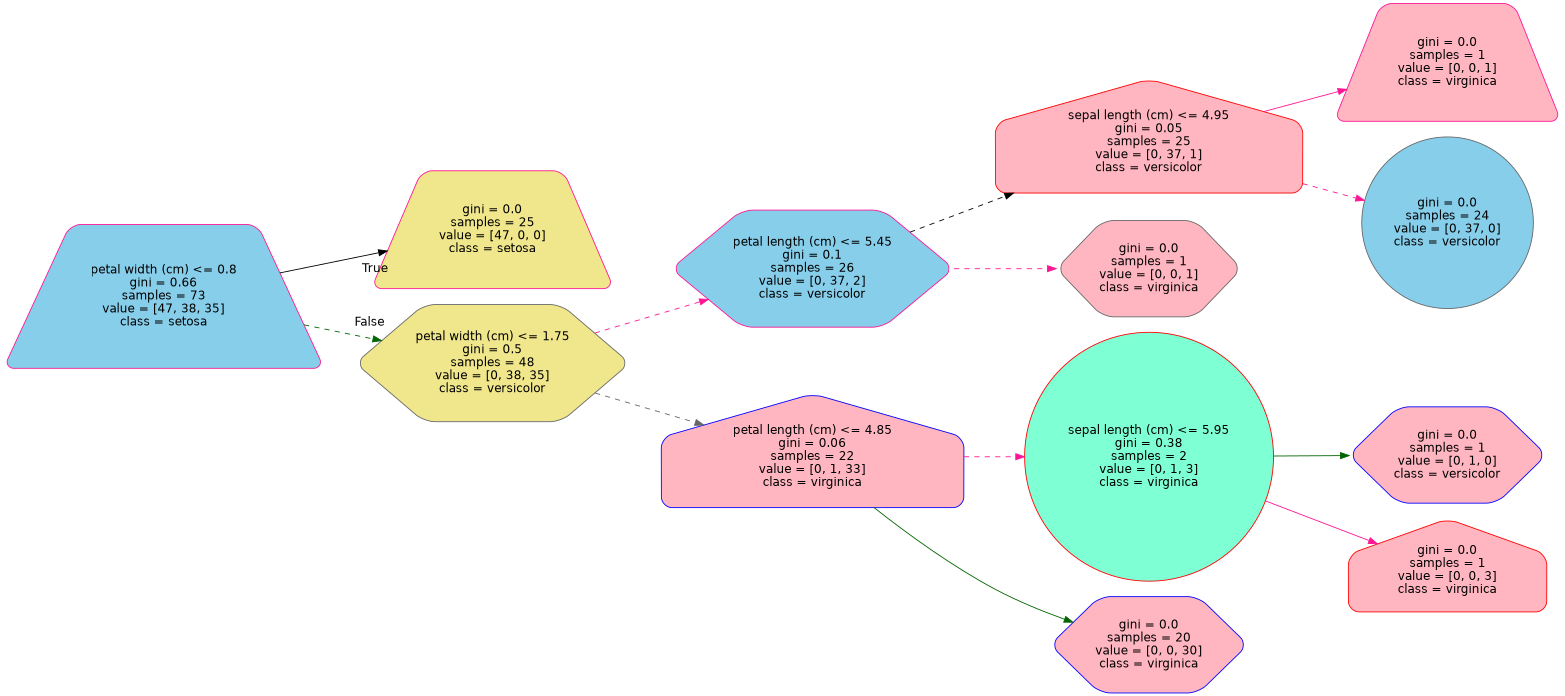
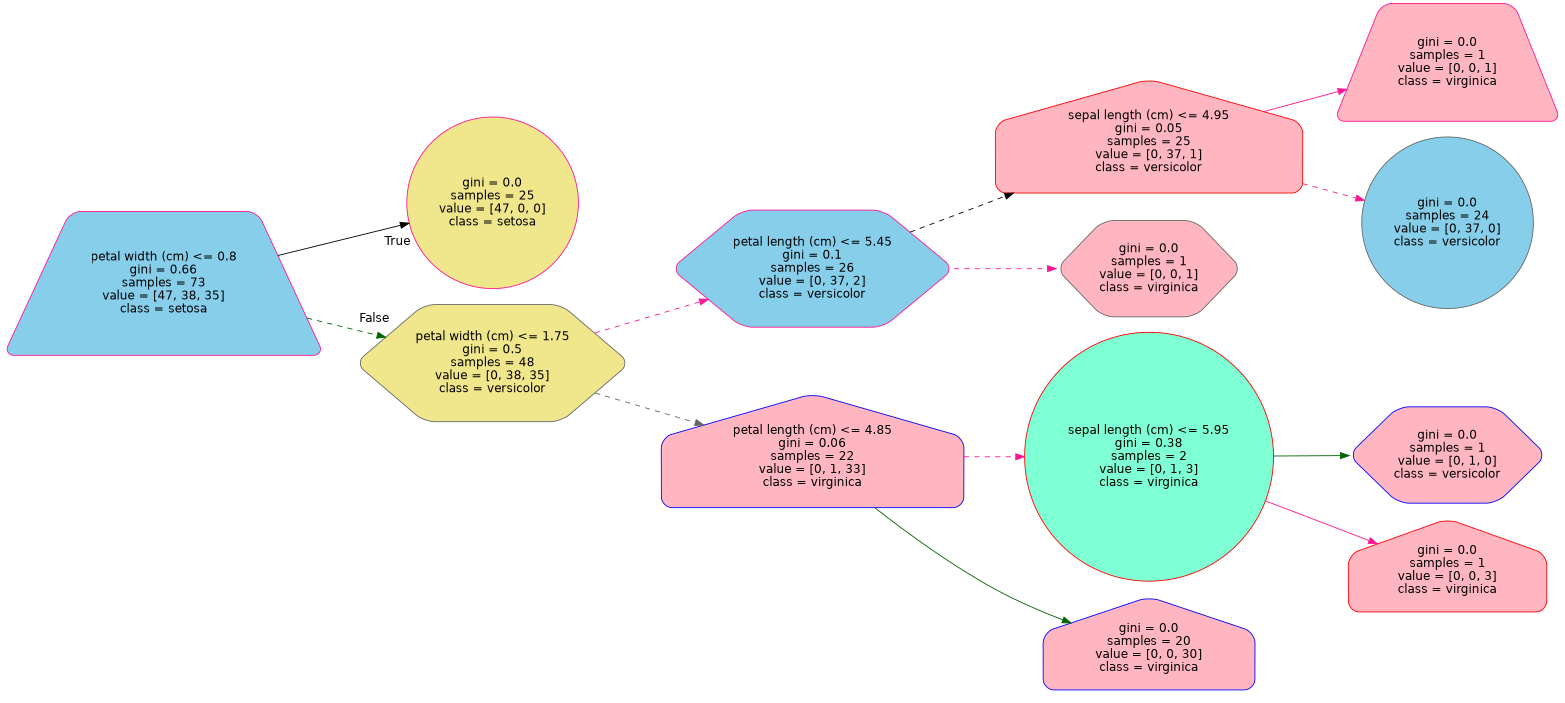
(493, 230) -> (493, 203)
(1149, 645) -> (1149, 648)
